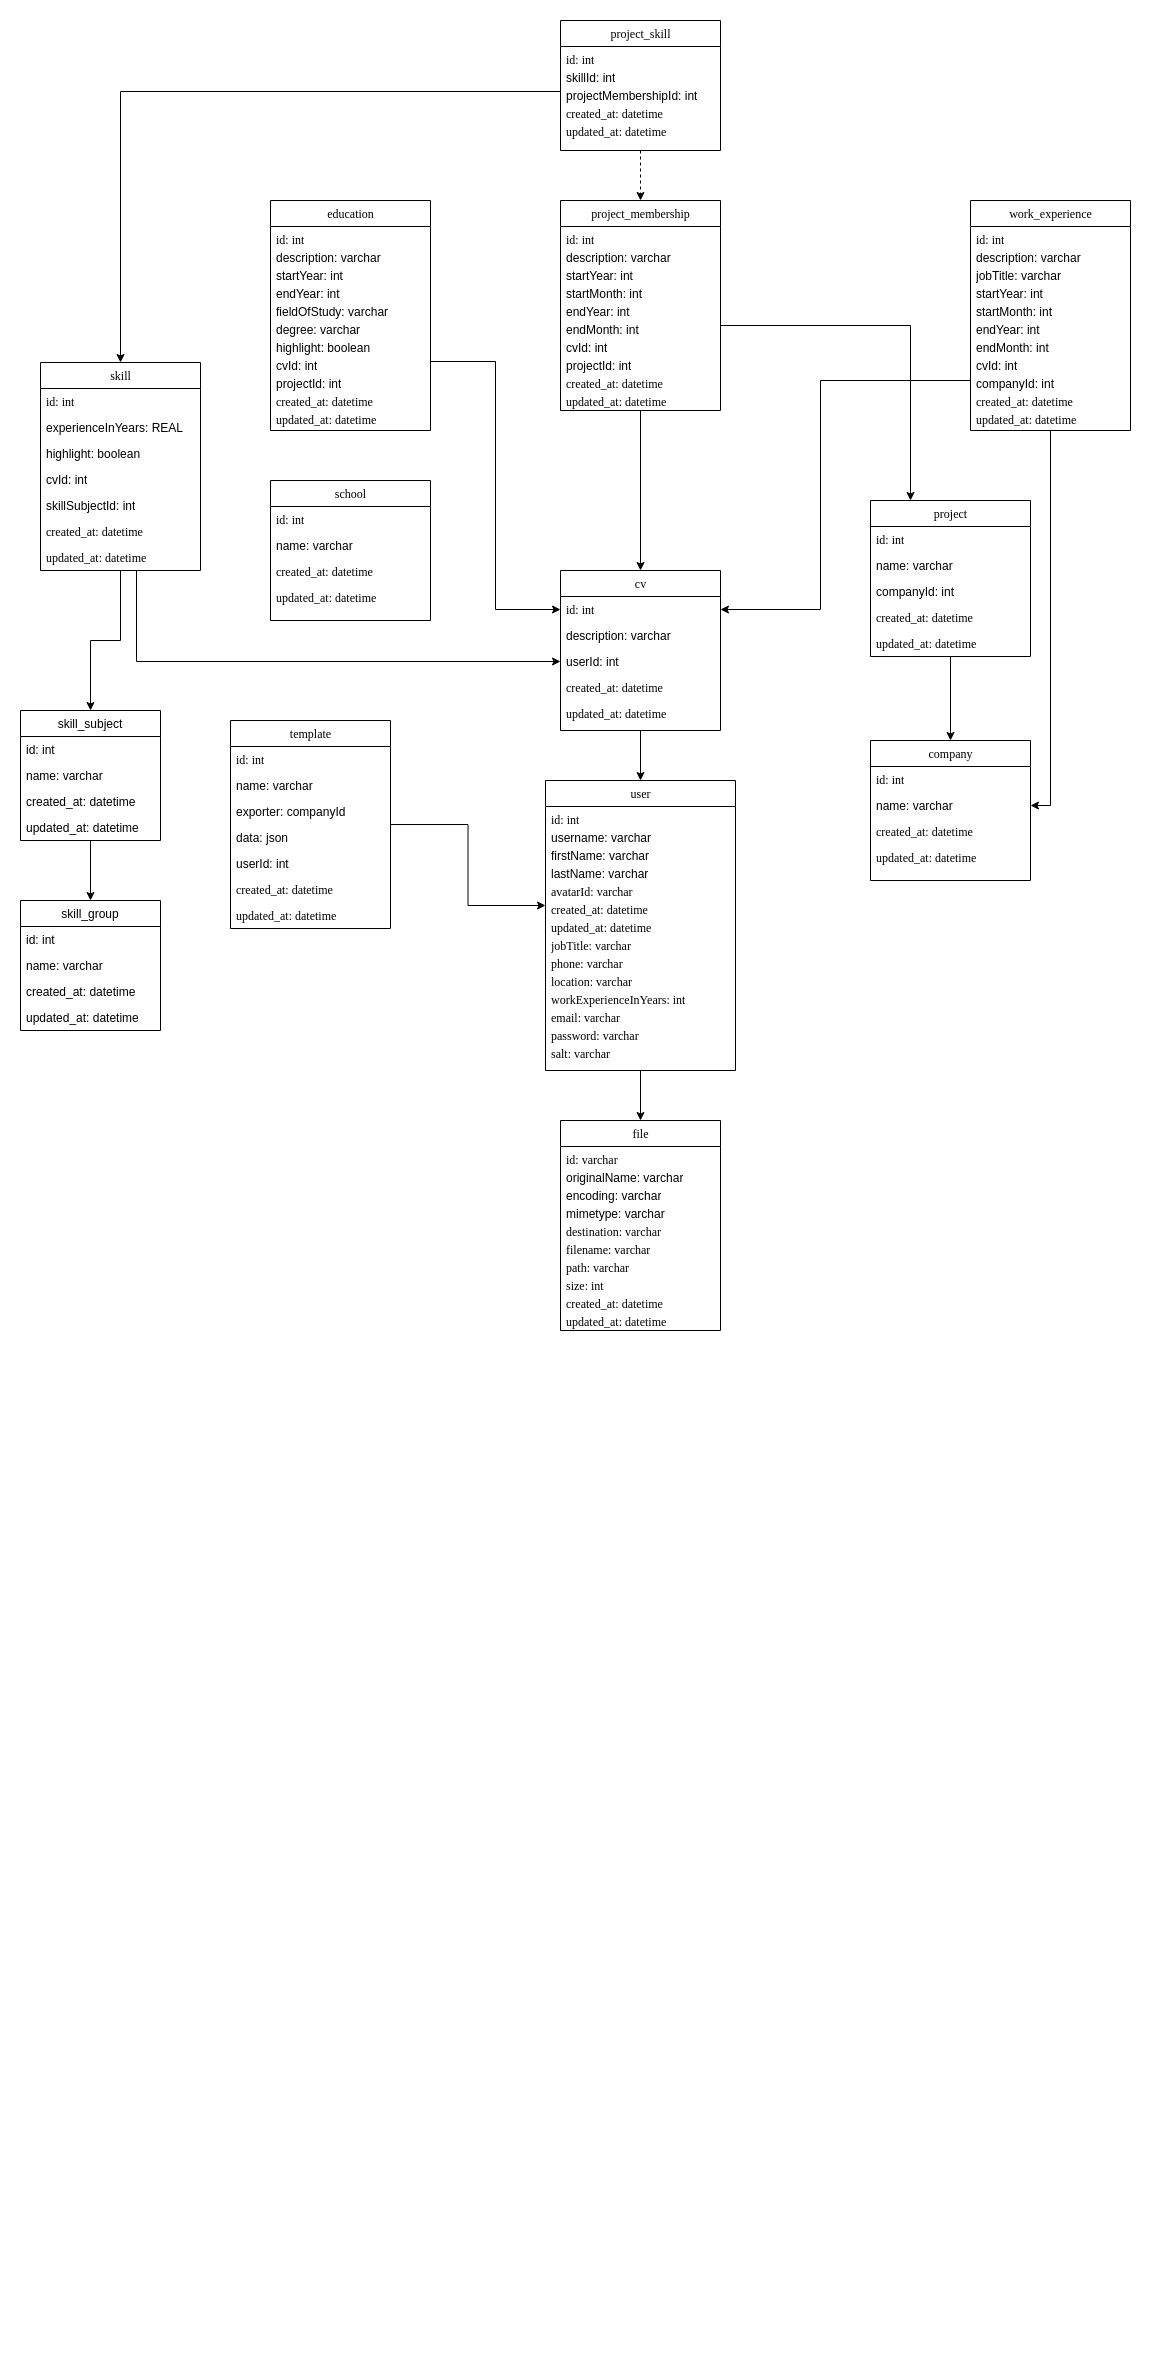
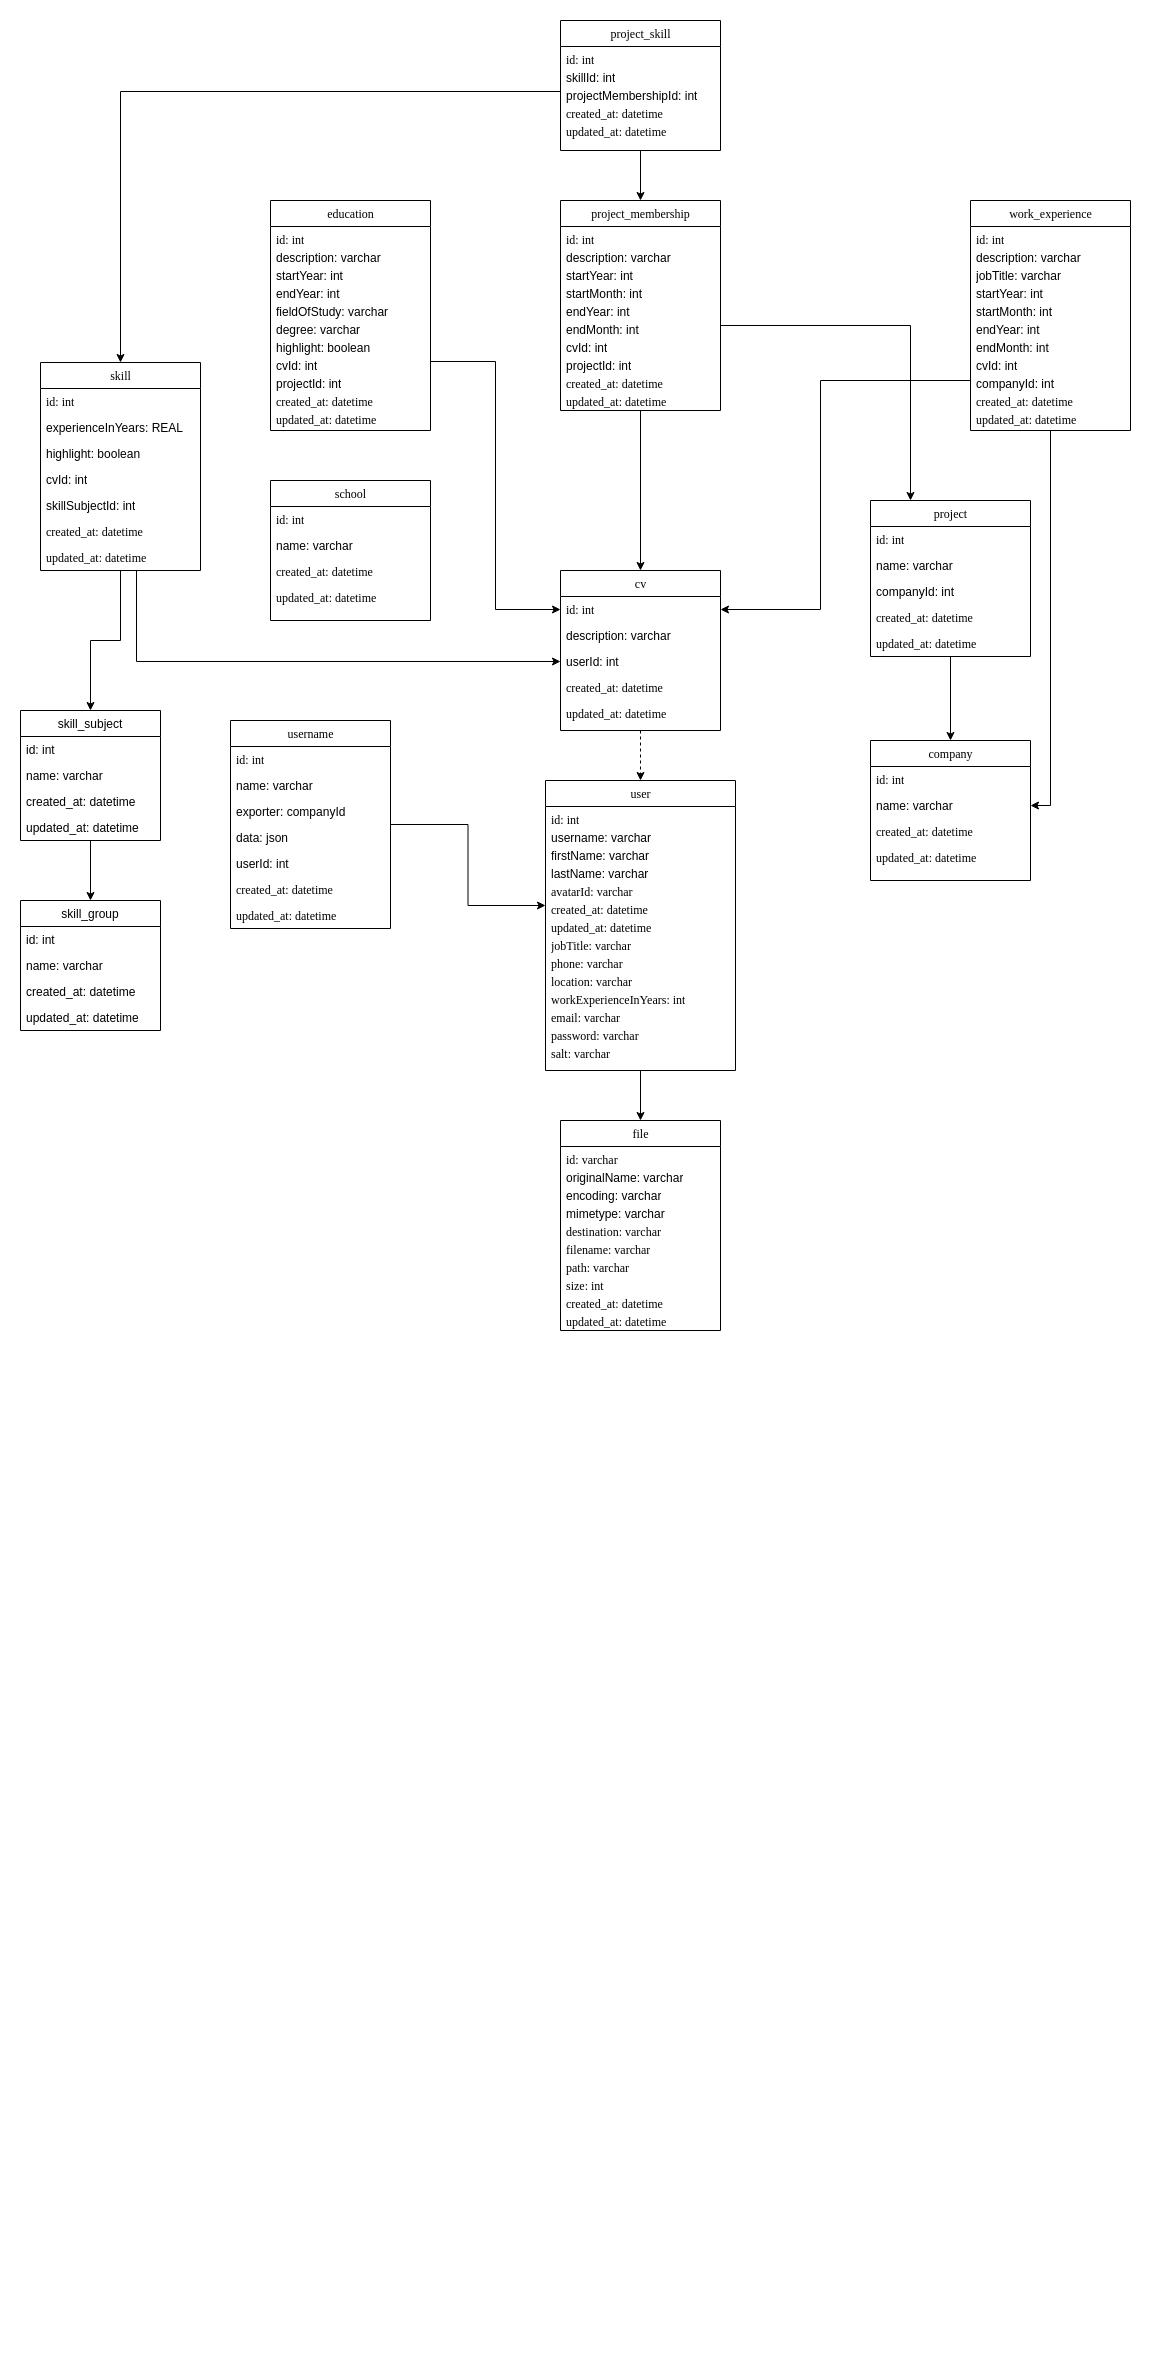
(641, 173) -> (641, 173)
(311, 735) -> (311, 735)
(641, 753) -> (641, 753)
